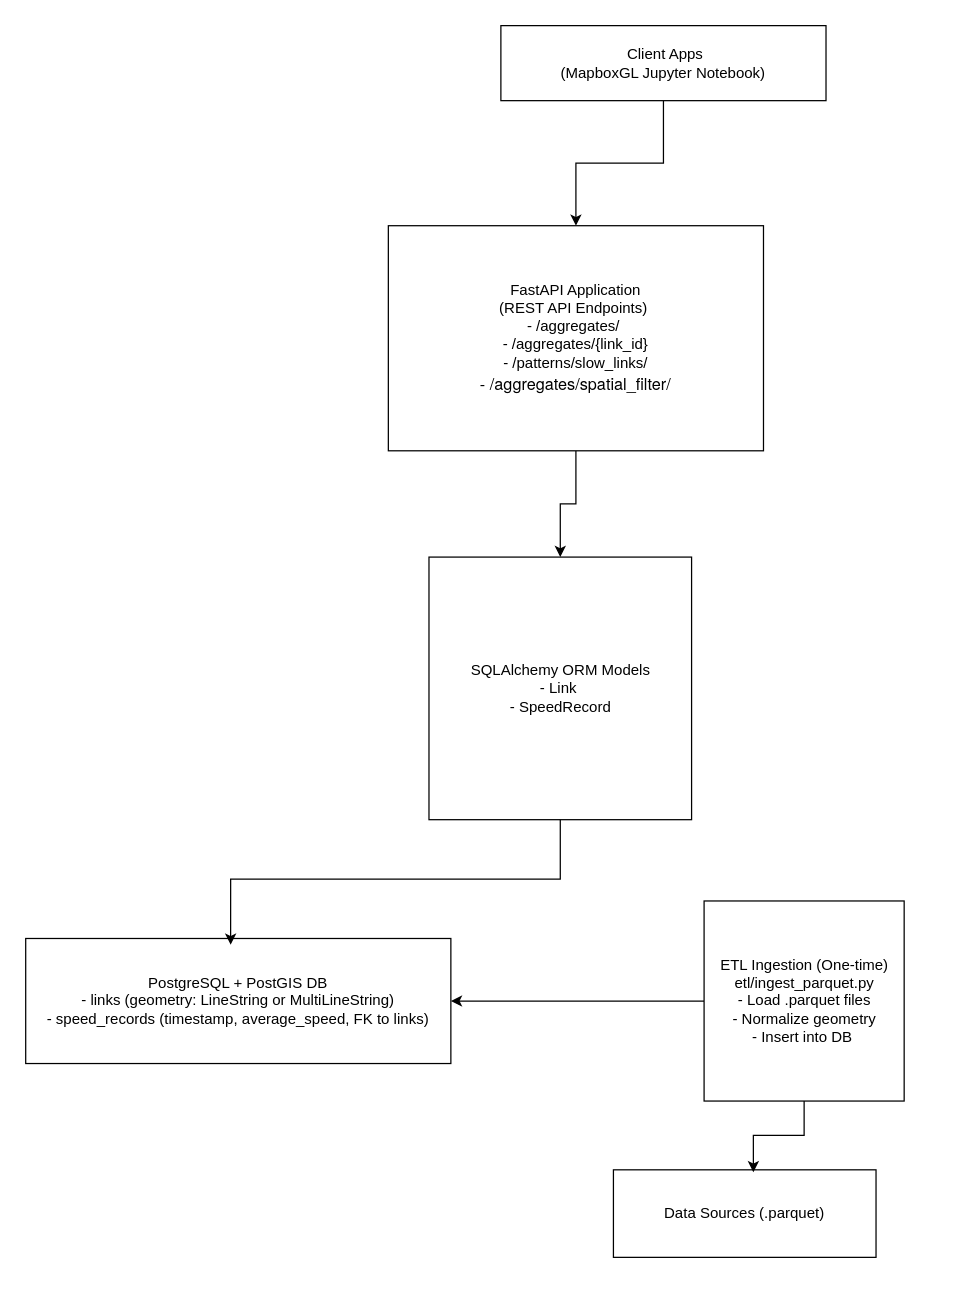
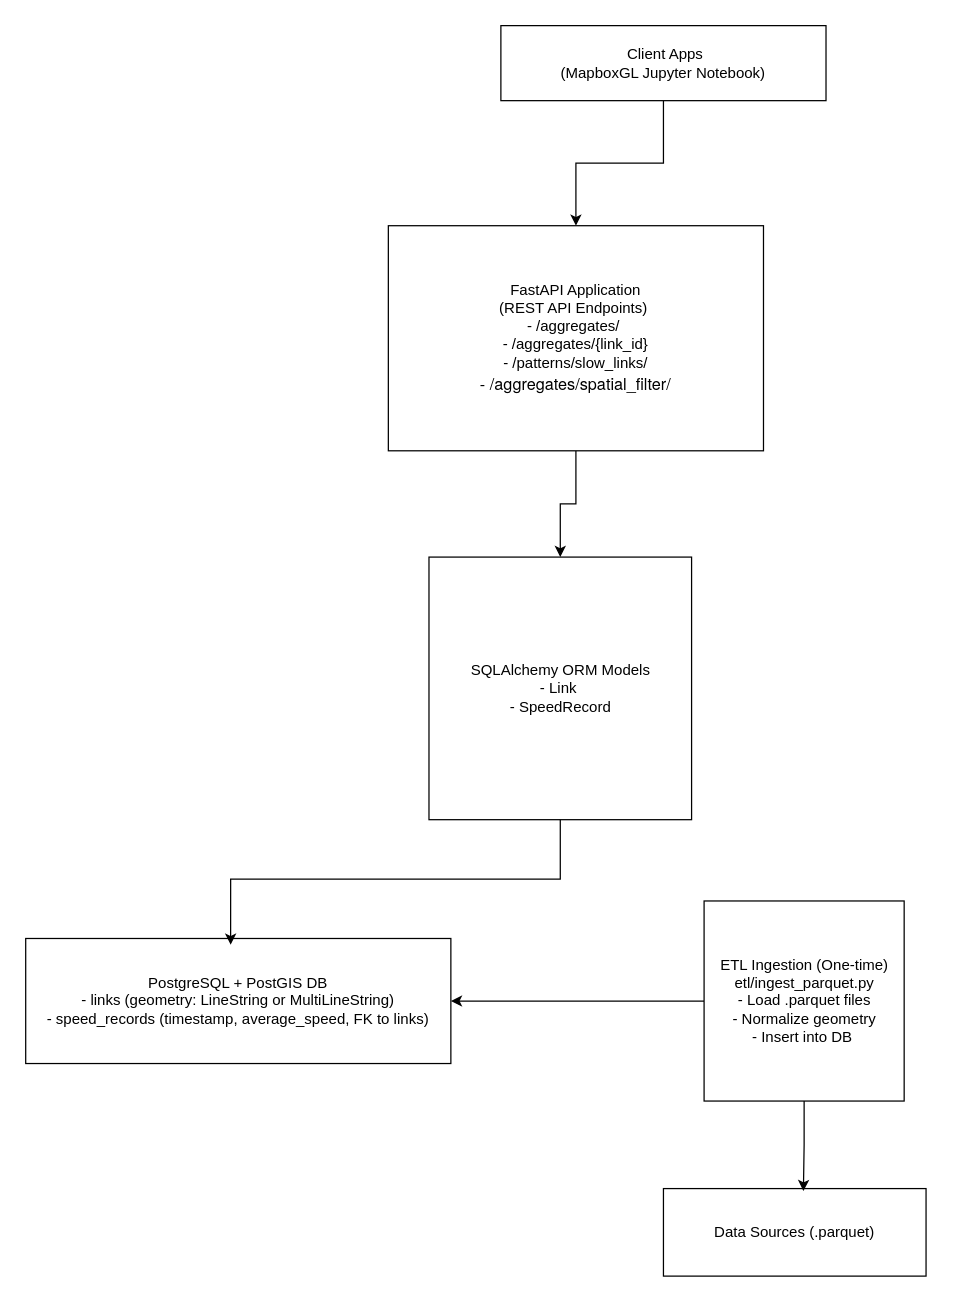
(744, 1213) -> (794, 1232)
